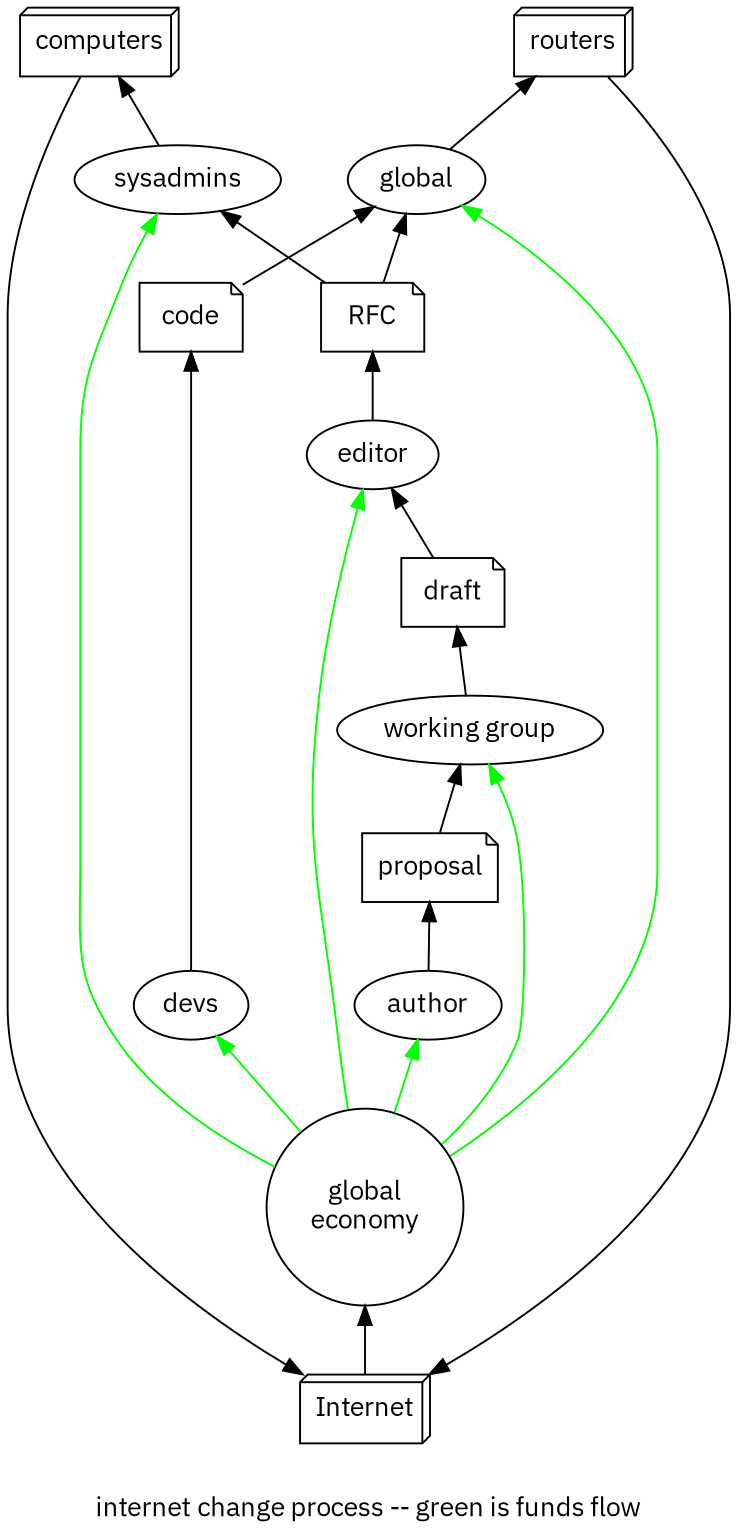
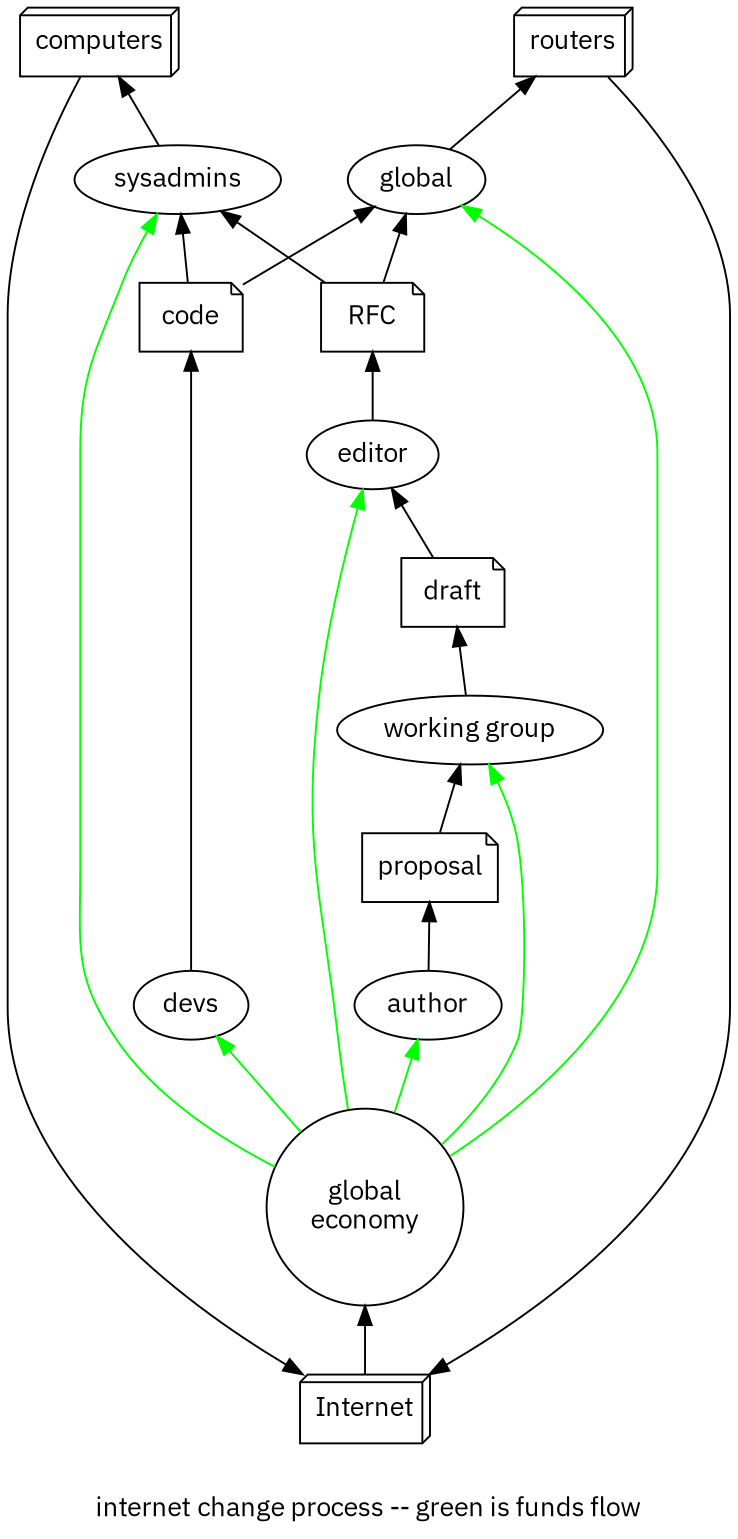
none -> (185, 258)
